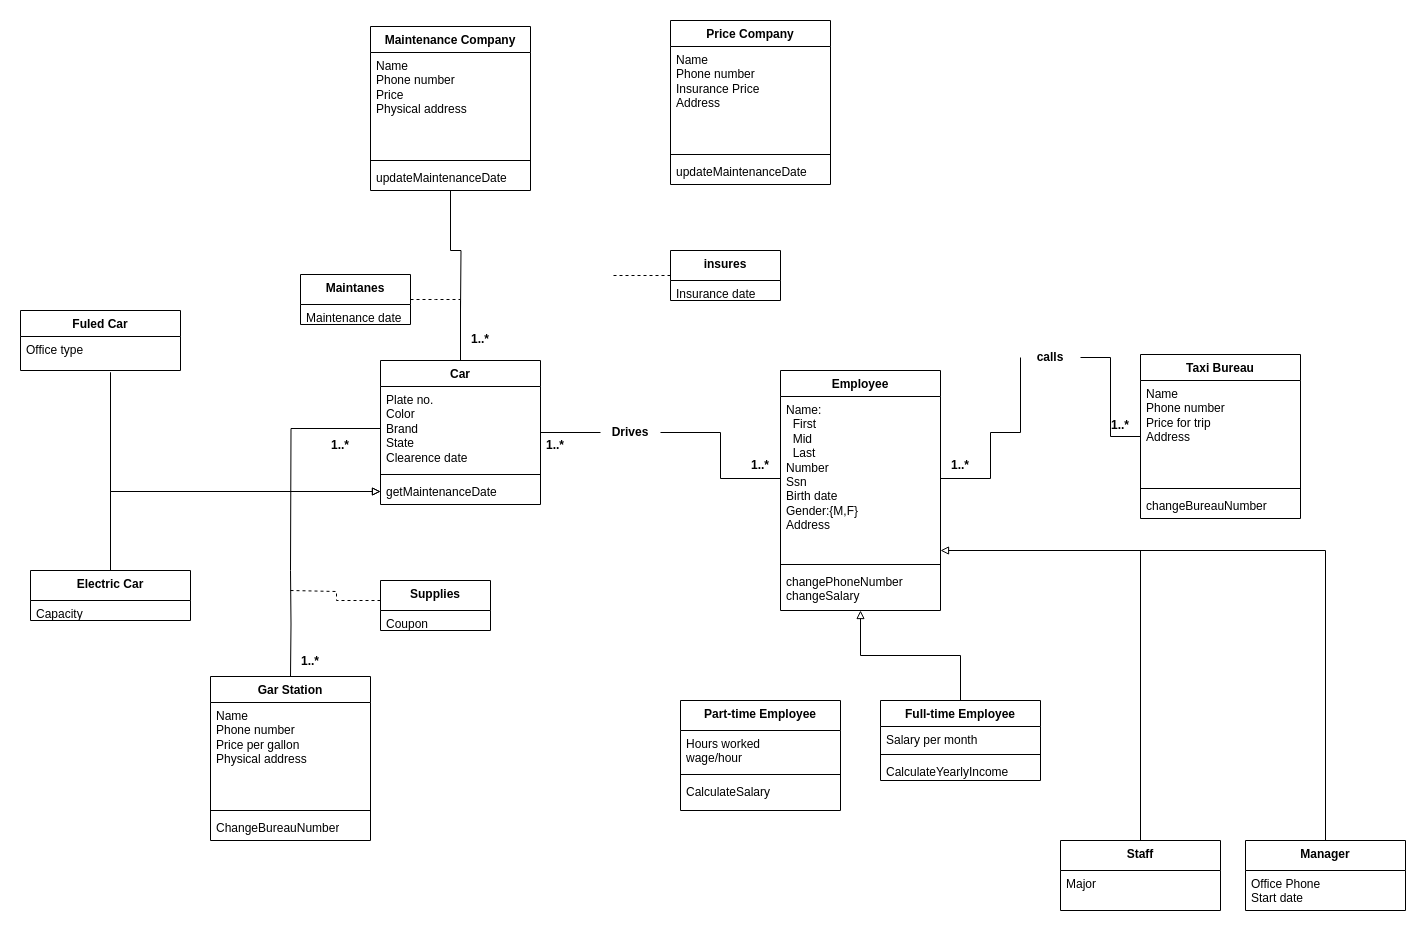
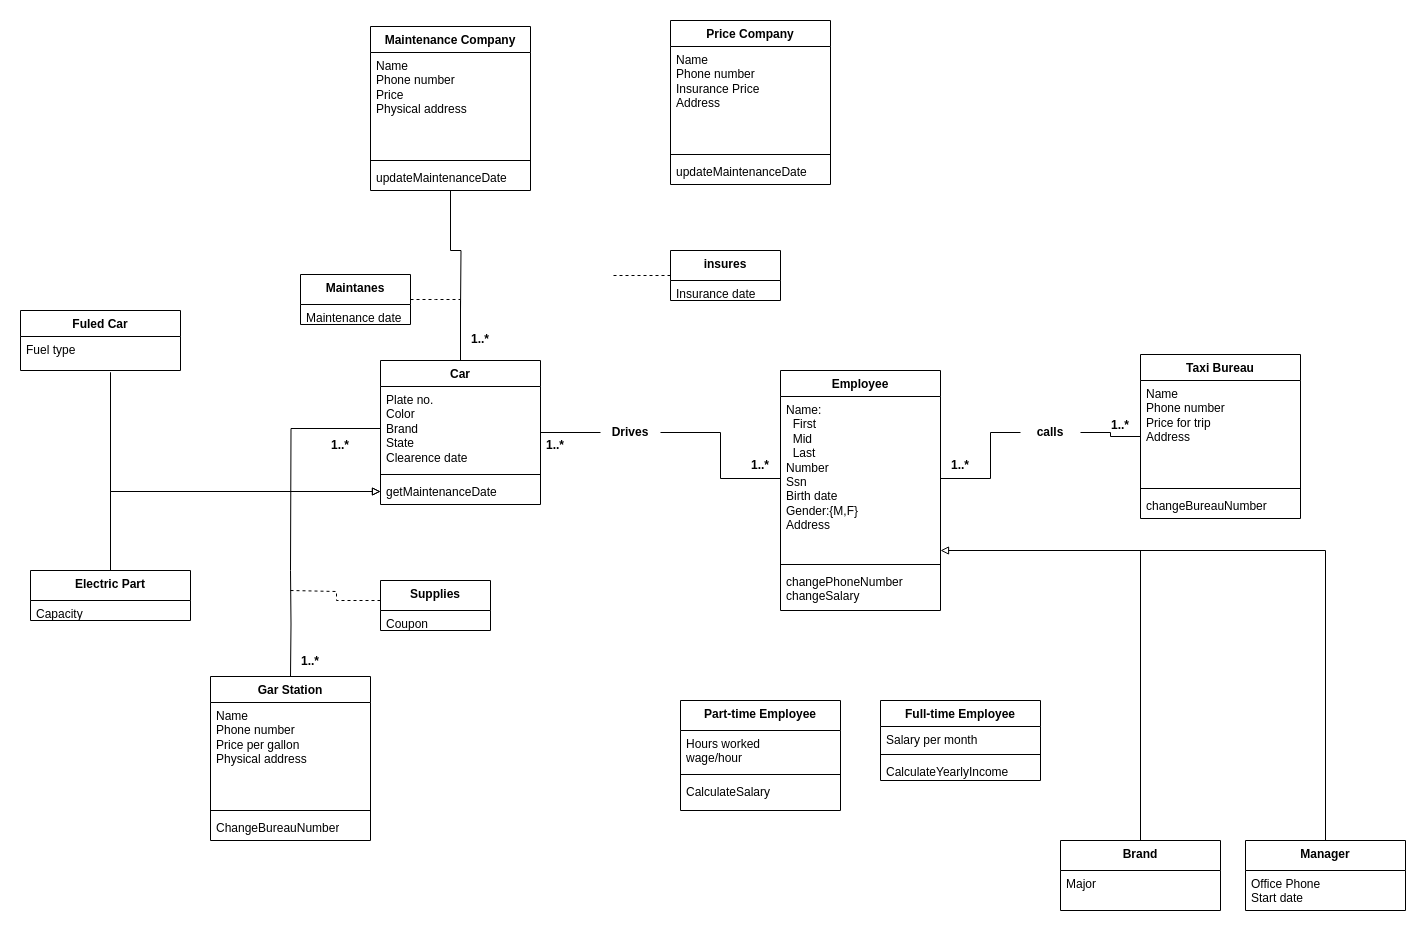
(60, 351) -> (54, 351)
(1051, 358) -> (1051, 433)
(111, 585) -> (111, 585)
(916, 656) -> none
(1141, 855) -> (1141, 855)
